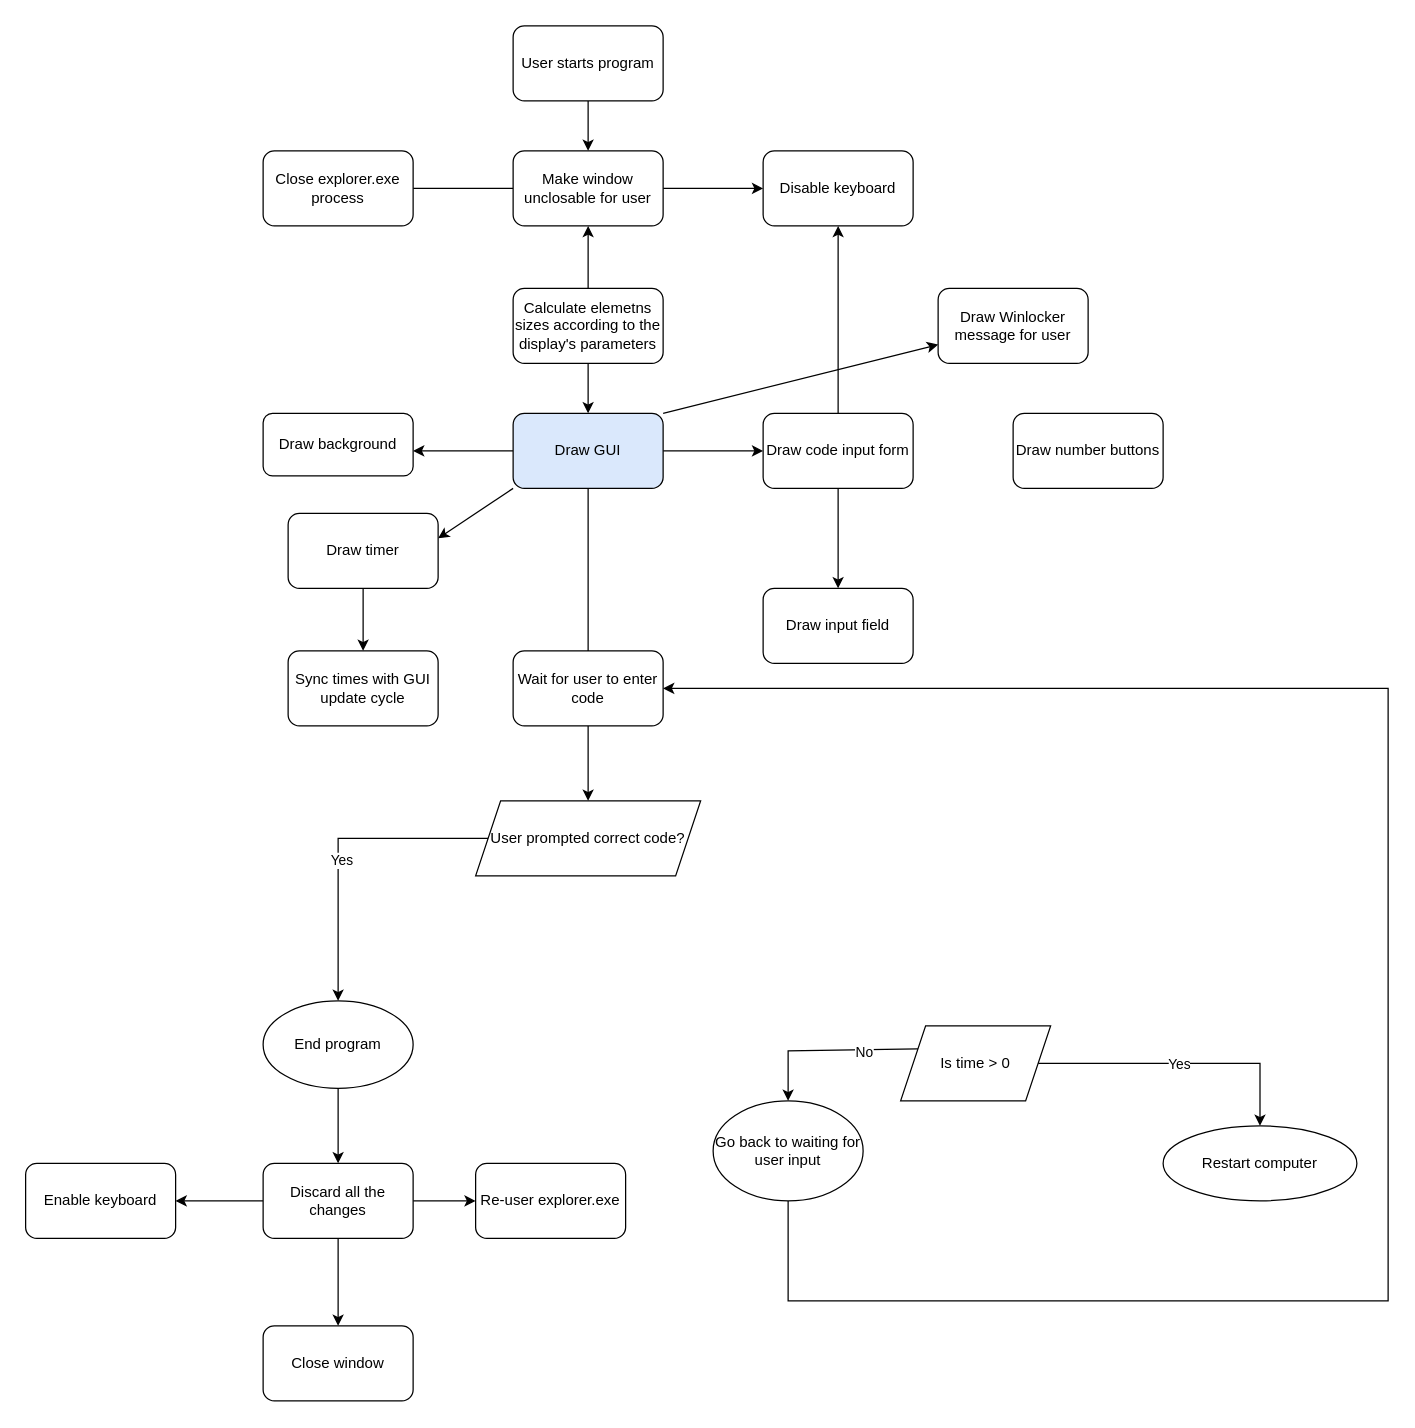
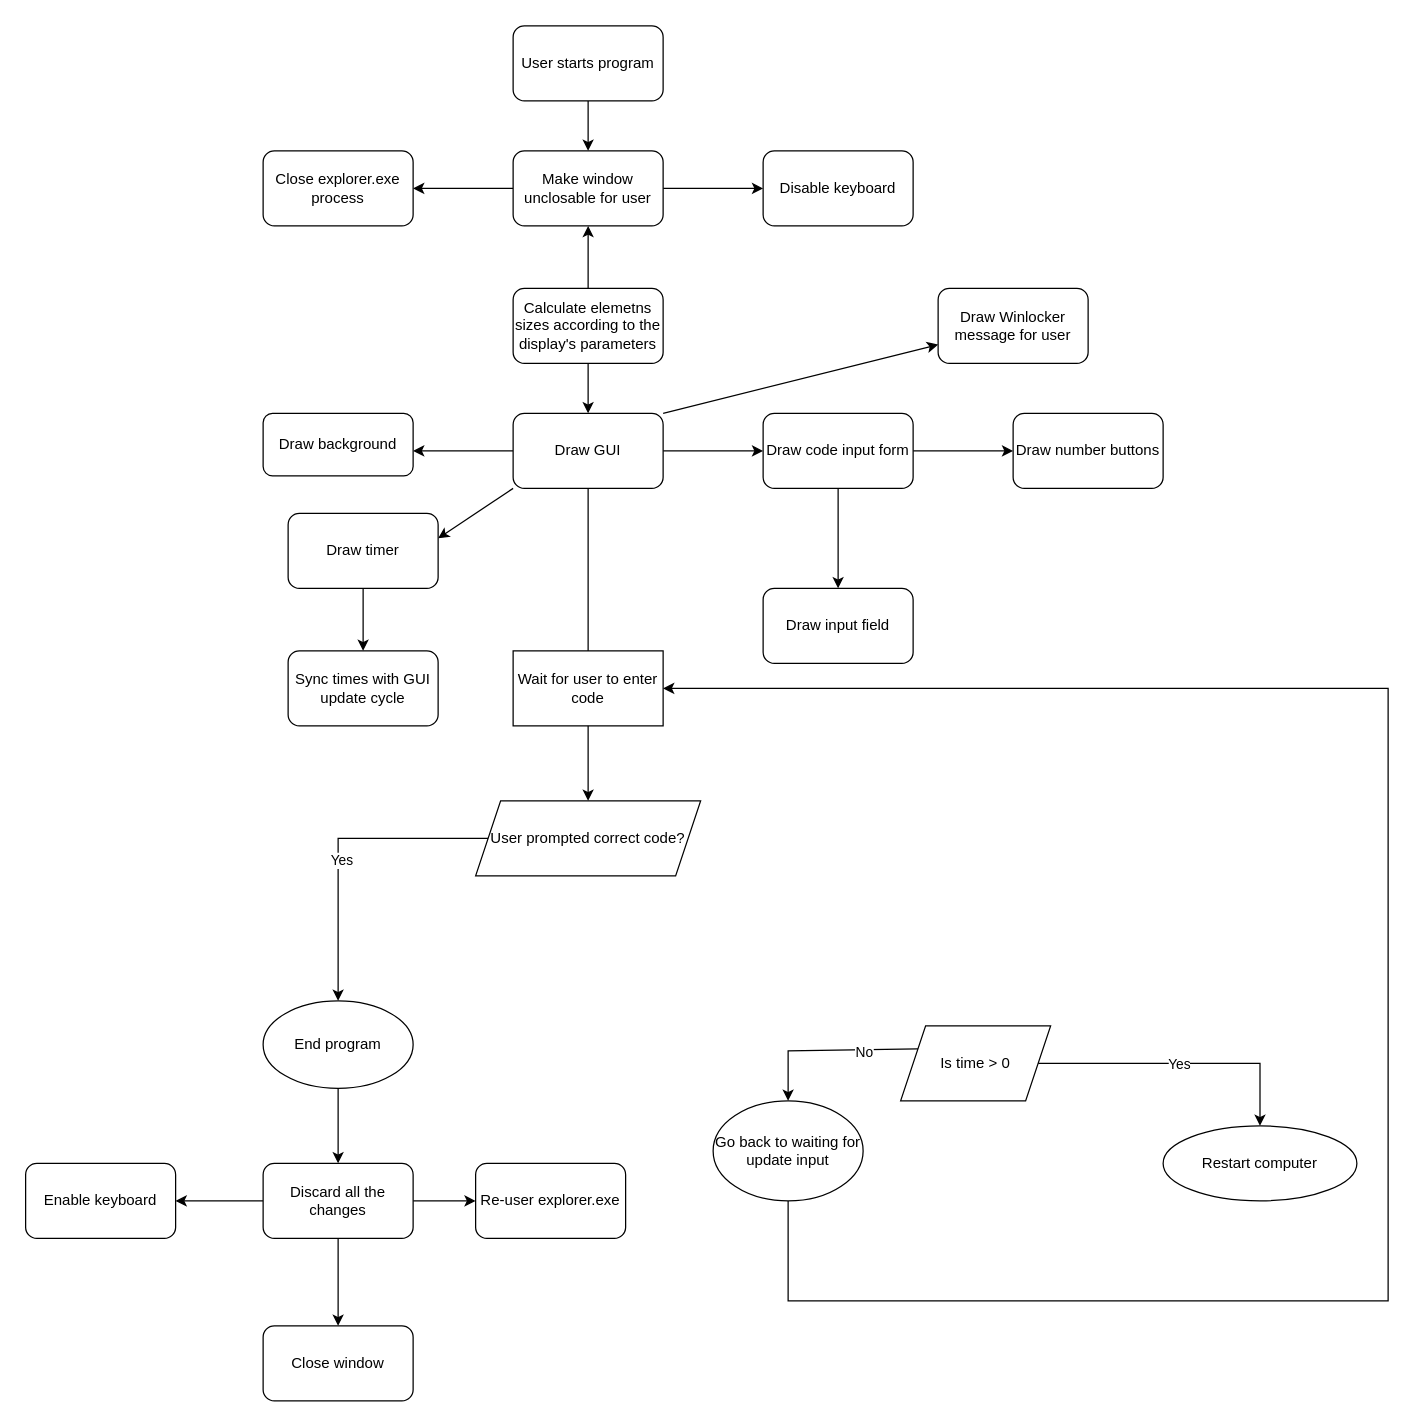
(419, 188) -> (423, 188)
(838, 324) -> (959, 451)
(588, 451) -> (588, 451)
(588, 688) -> (588, 688)
(788, 1151) -> (788, 1151)
